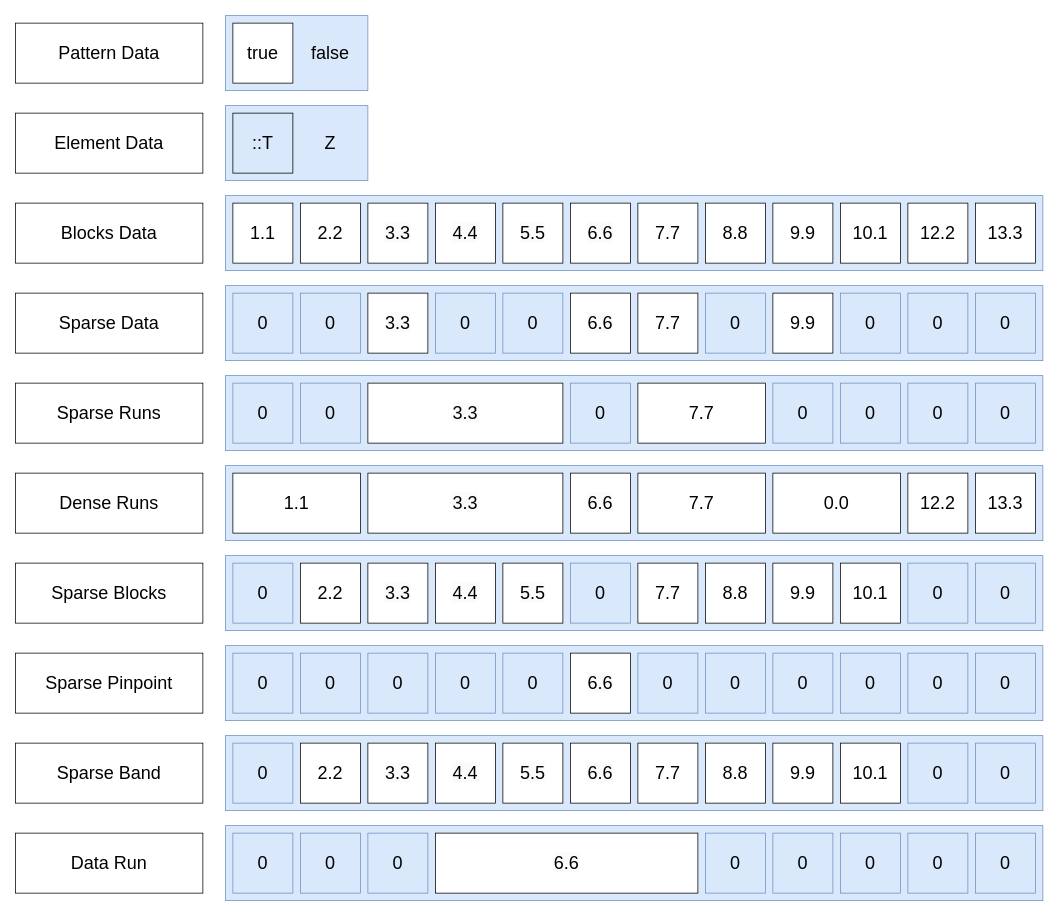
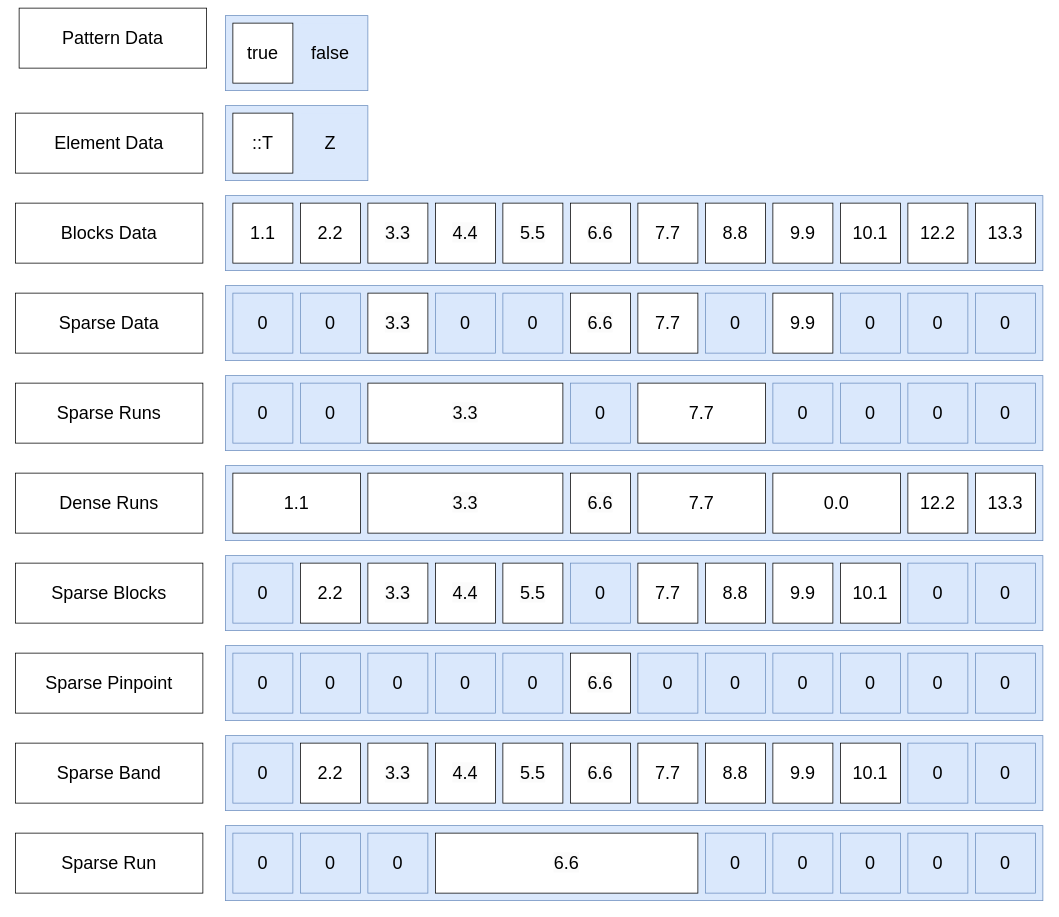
(109, 53) -> (113, 38)
(263, 143) -> (263, 143)
(109, 863) -> (109, 863)
